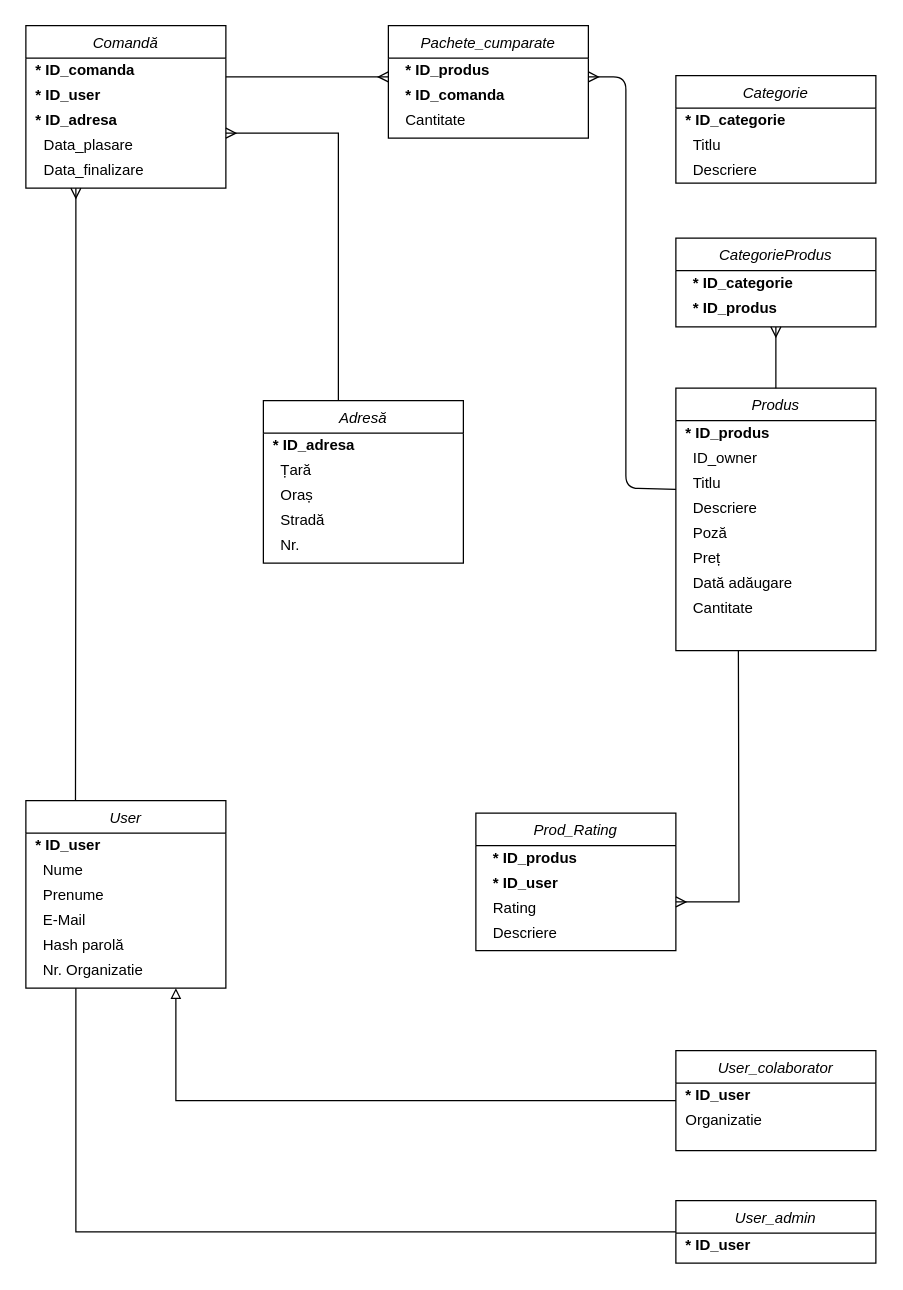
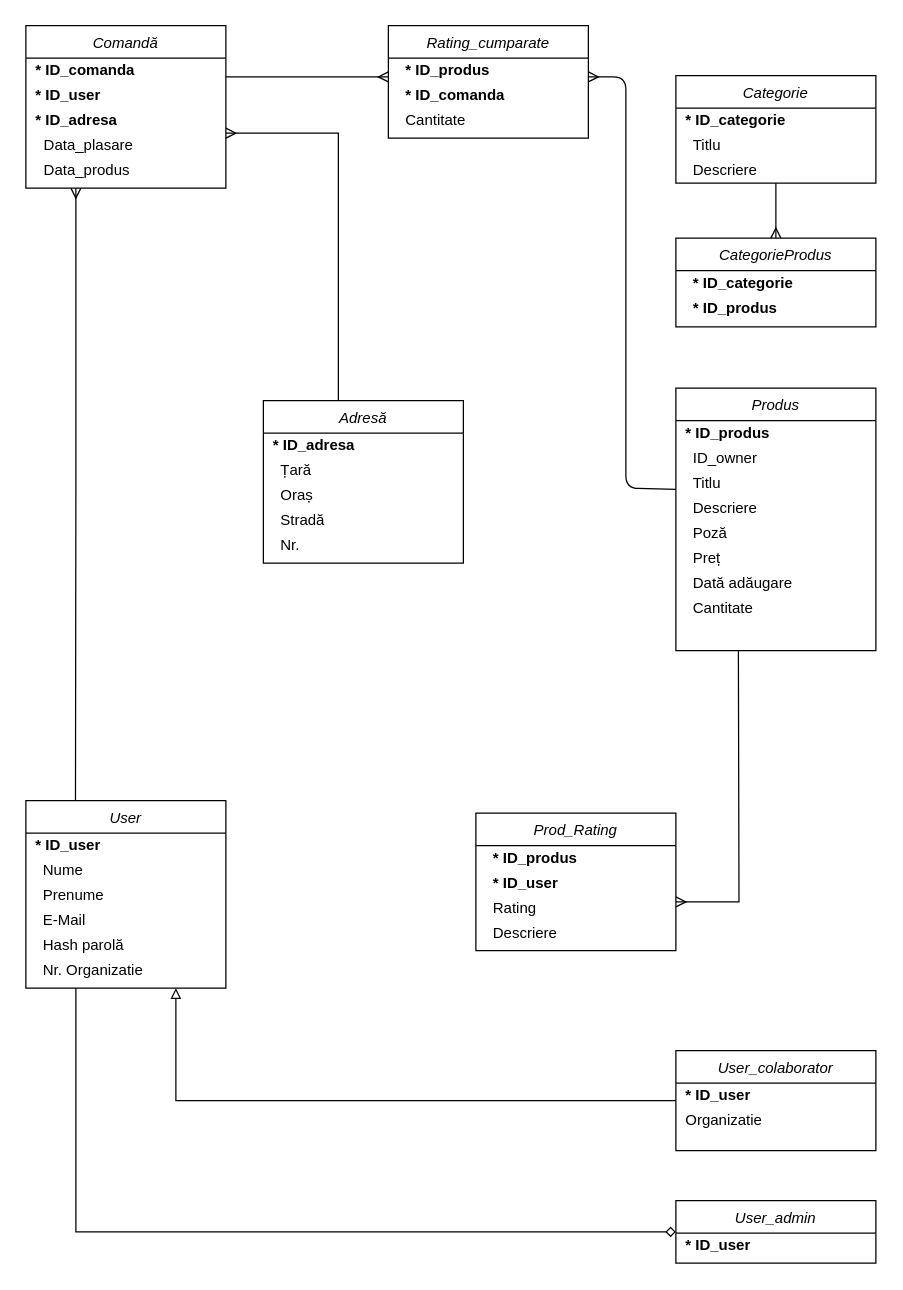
(488, 43) -> (488, 43)
(93, 171) -> (82, 171)
none -> (776, 212)
(776, 359) -> none
(670, 1232) -> (665, 1232)
